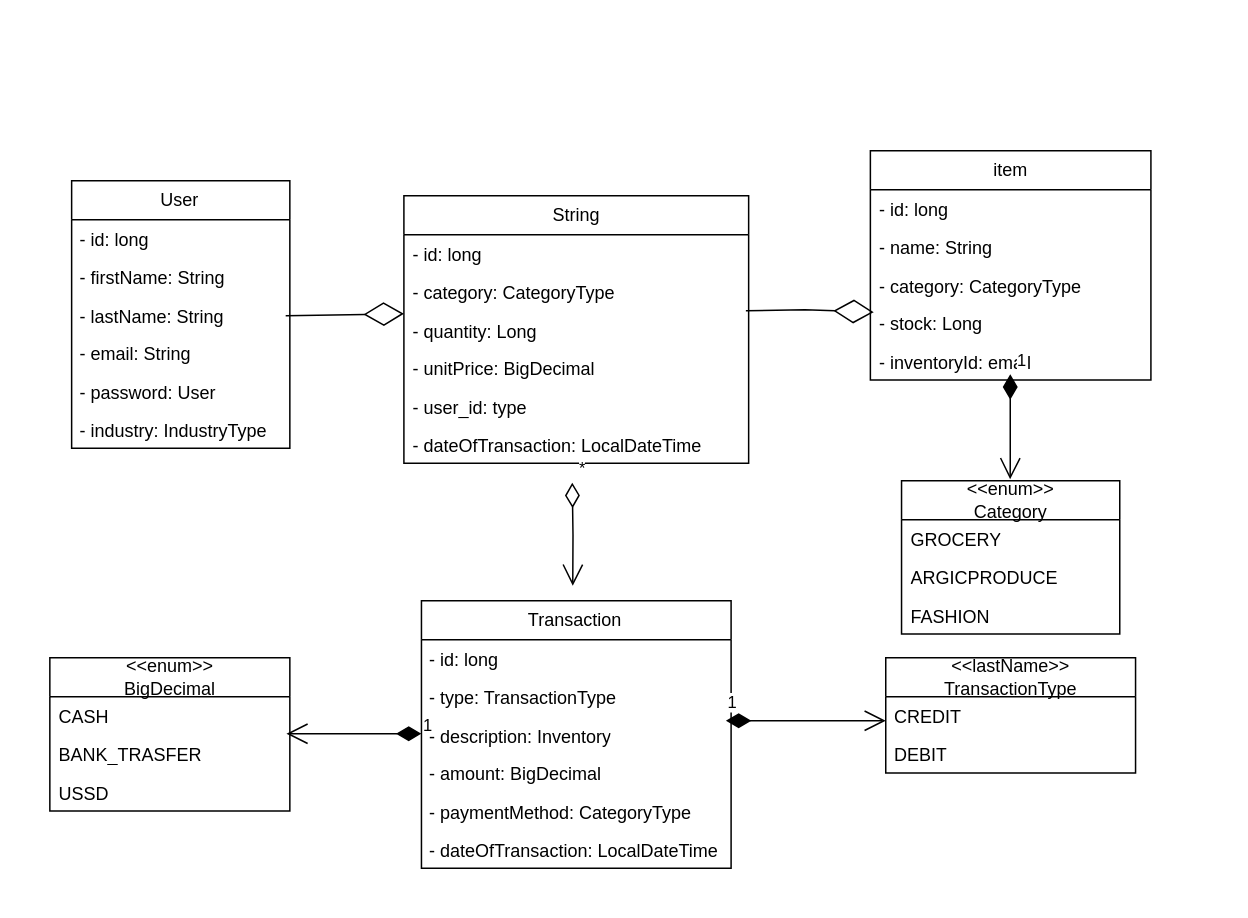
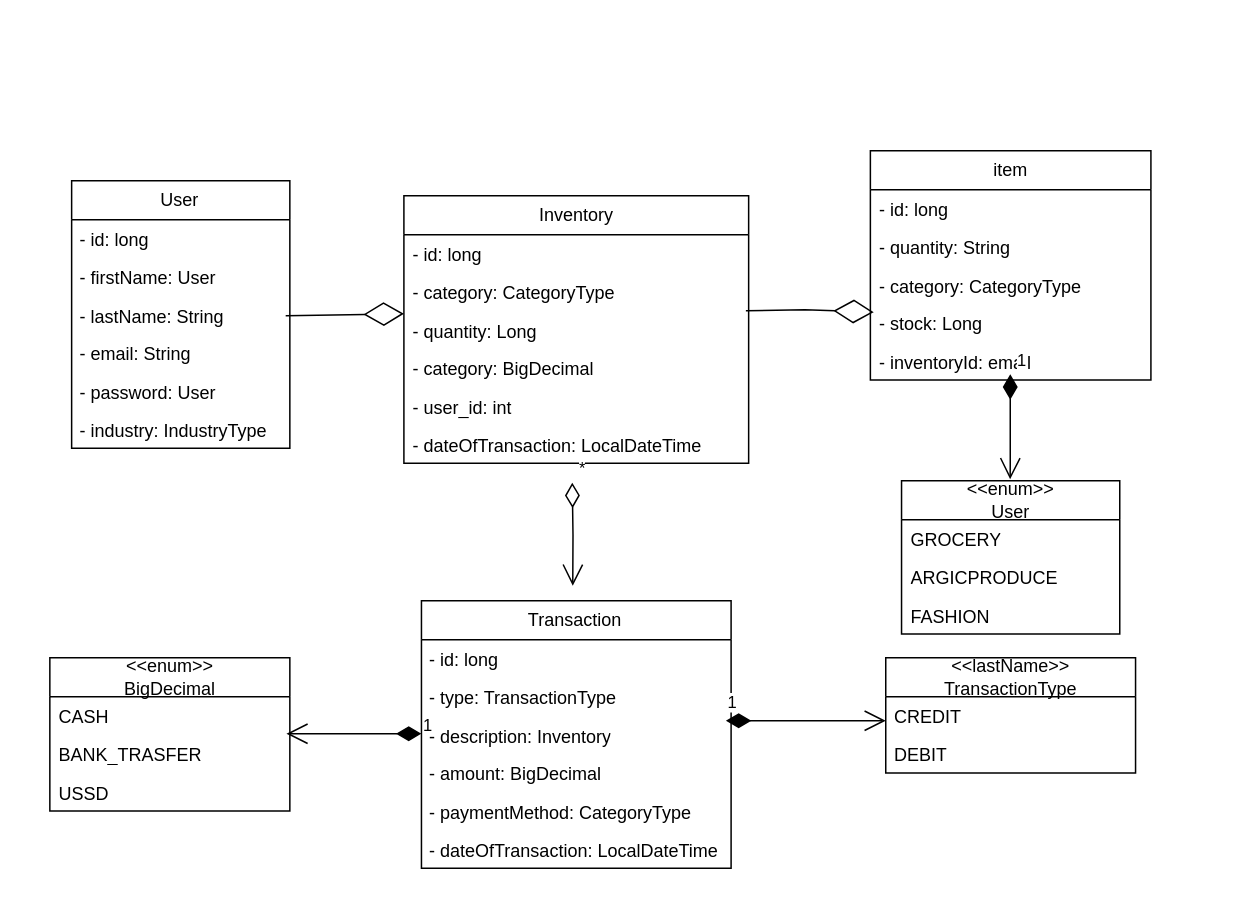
(577, 215) -> (577, 215)
(941, 249) -> (959, 249)
(164, 279) -> (157, 279)
(510, 370) -> (510, 370)
(479, 409) -> (472, 409)
(1011, 500) -> (1011, 500)
